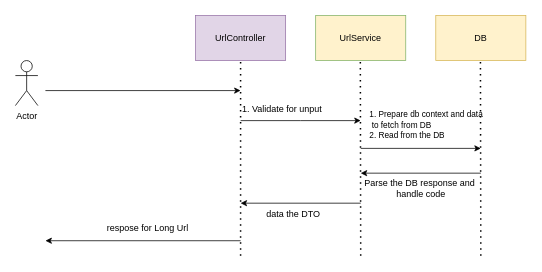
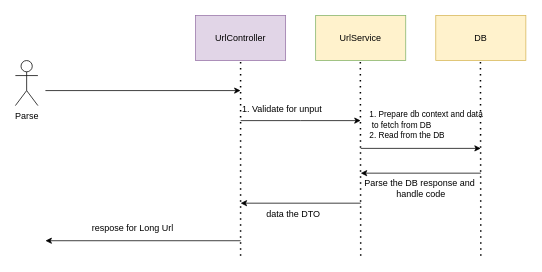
(27, 116) -> (27, 116)
(147, 228) -> (132, 228)
